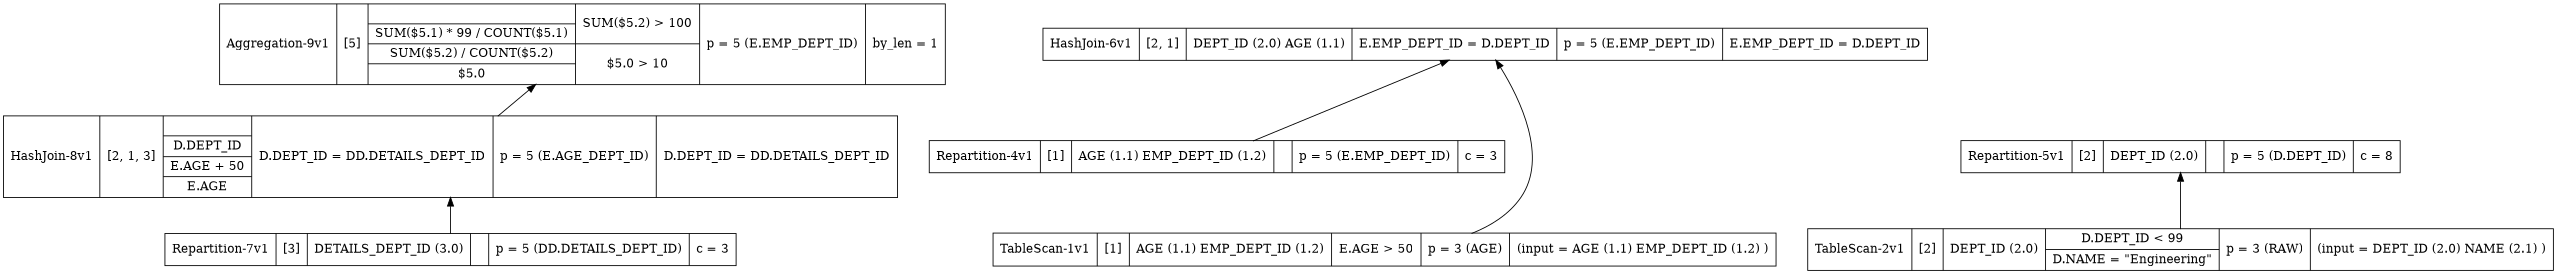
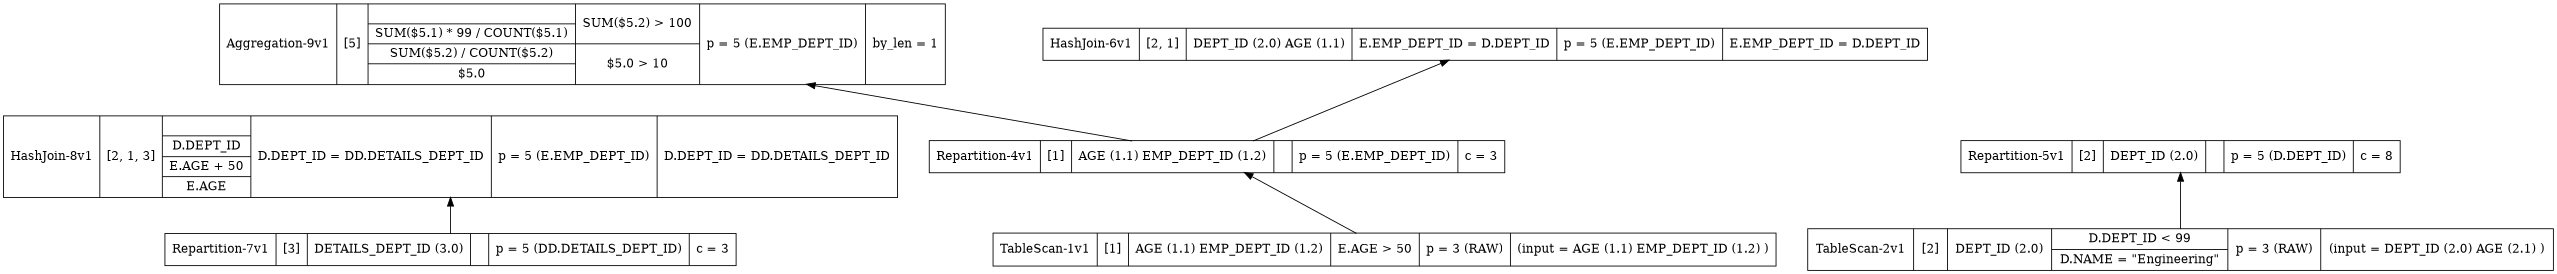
(513, 103) -> (974, 113)
(575, 156) -> (574, 156)
(1532, 161) -> (1304, 205)
(1465, 249) -> (1465, 249)
(2432, 249) -> (2437, 249)
